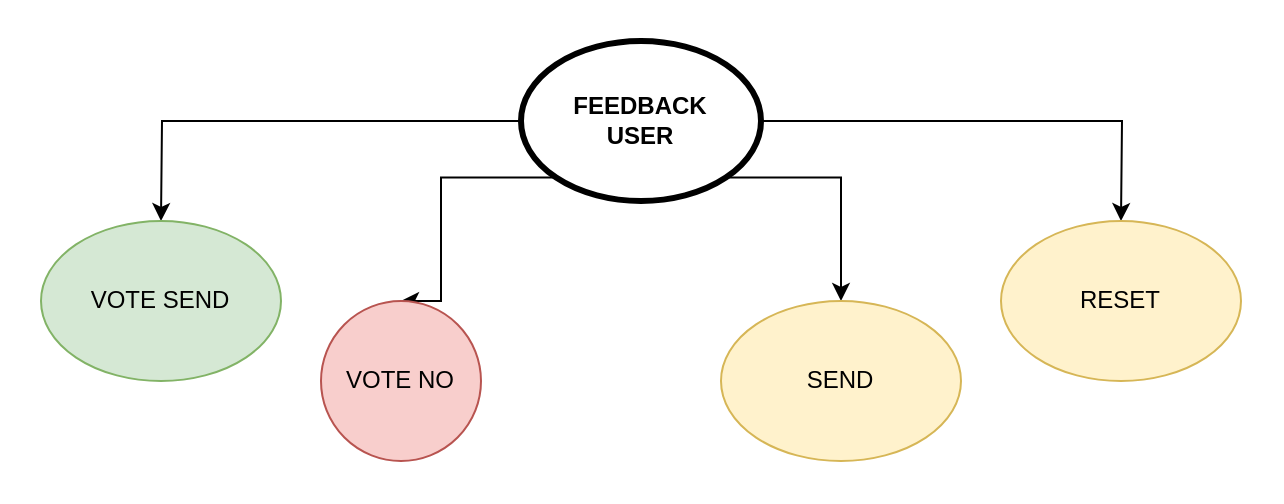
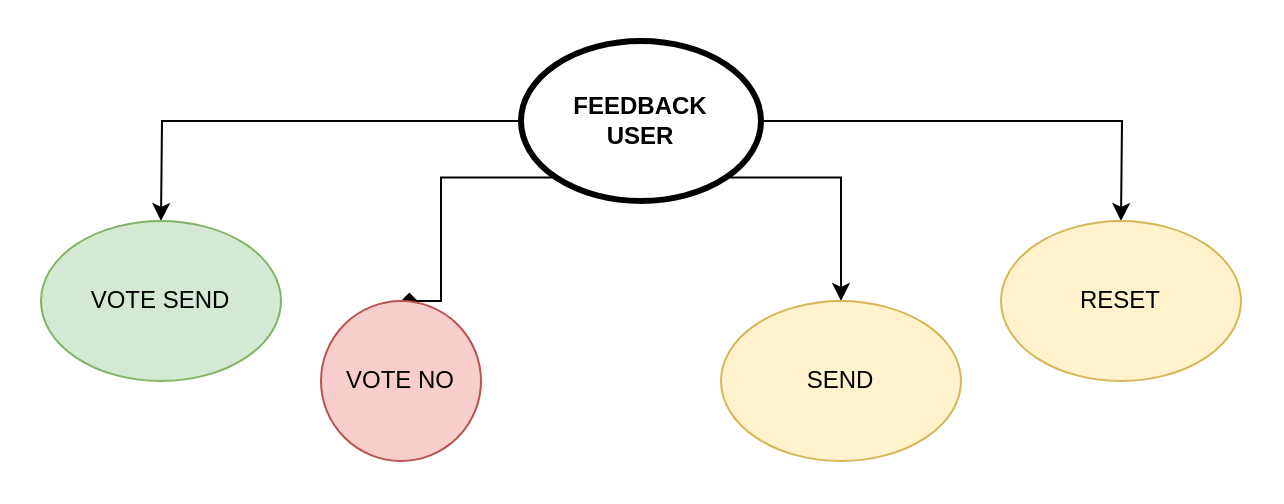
(416, 301) -> (417, 301)
